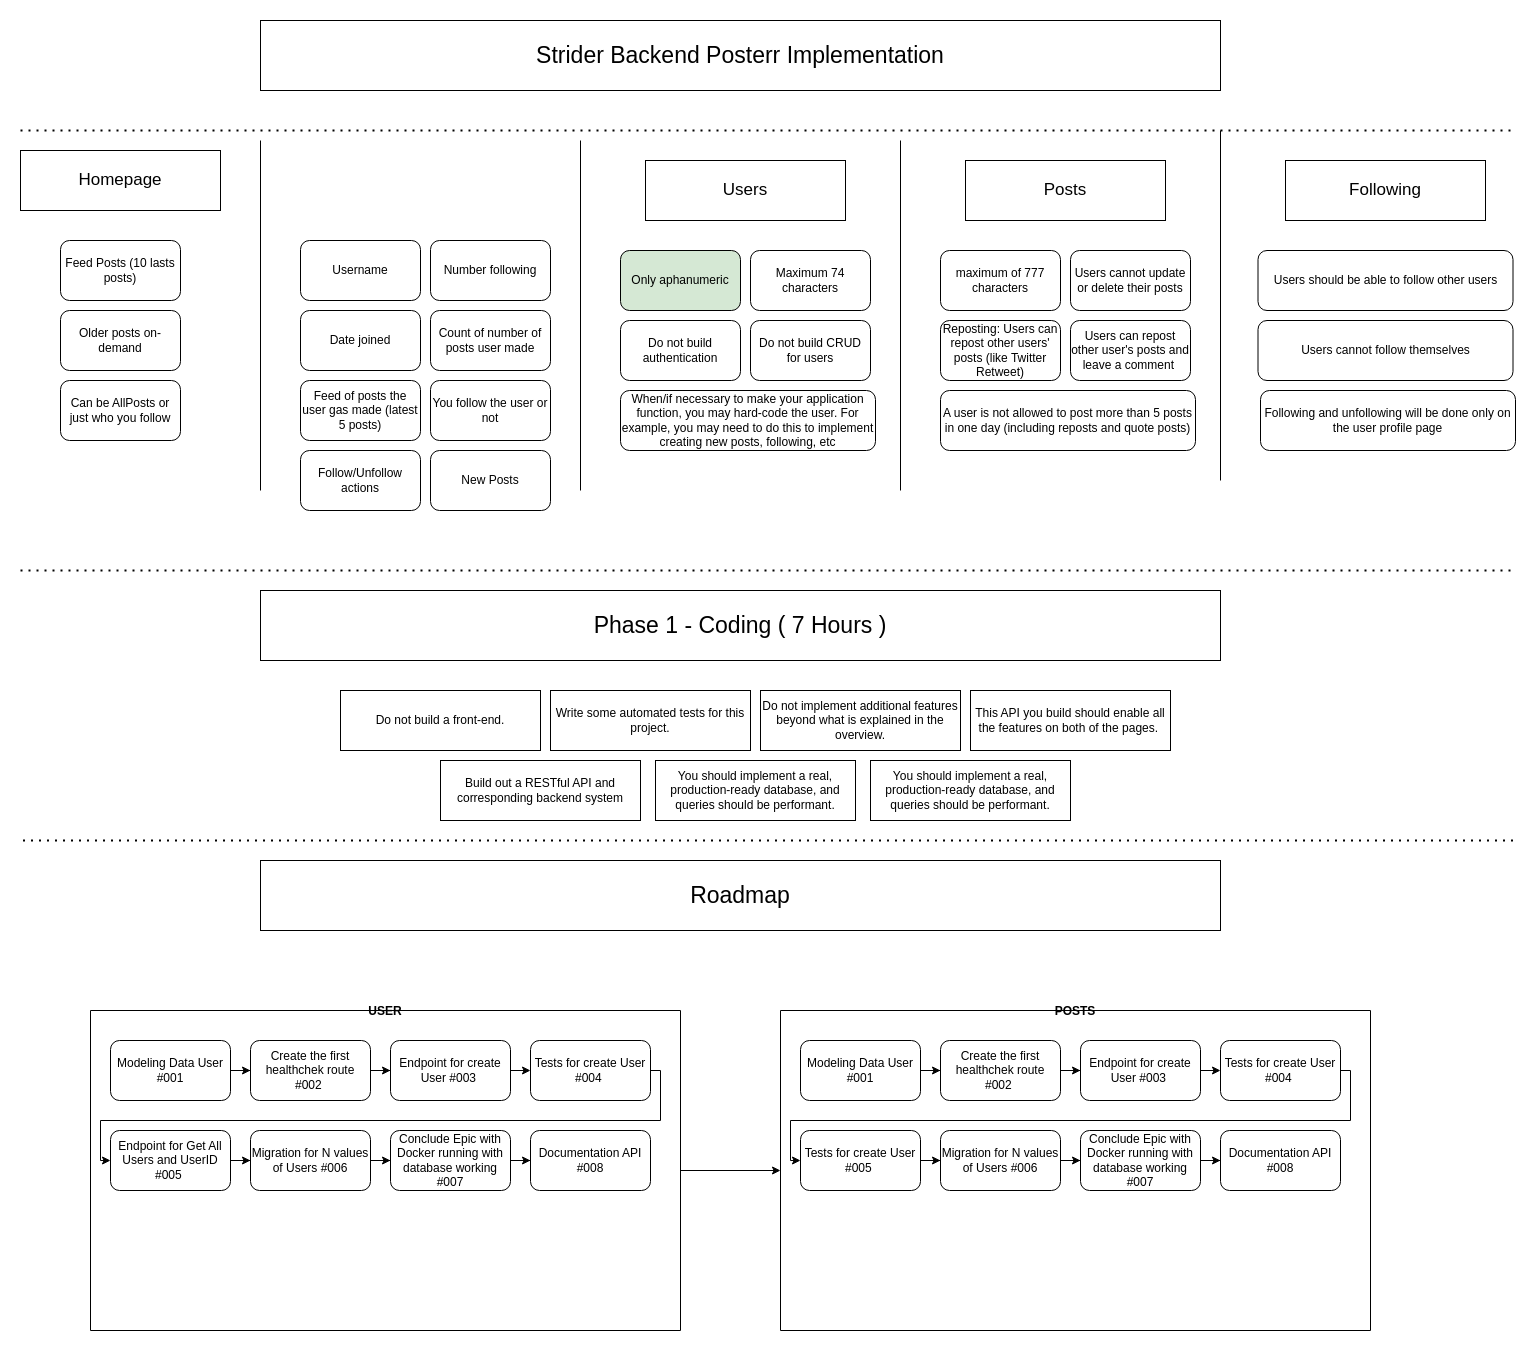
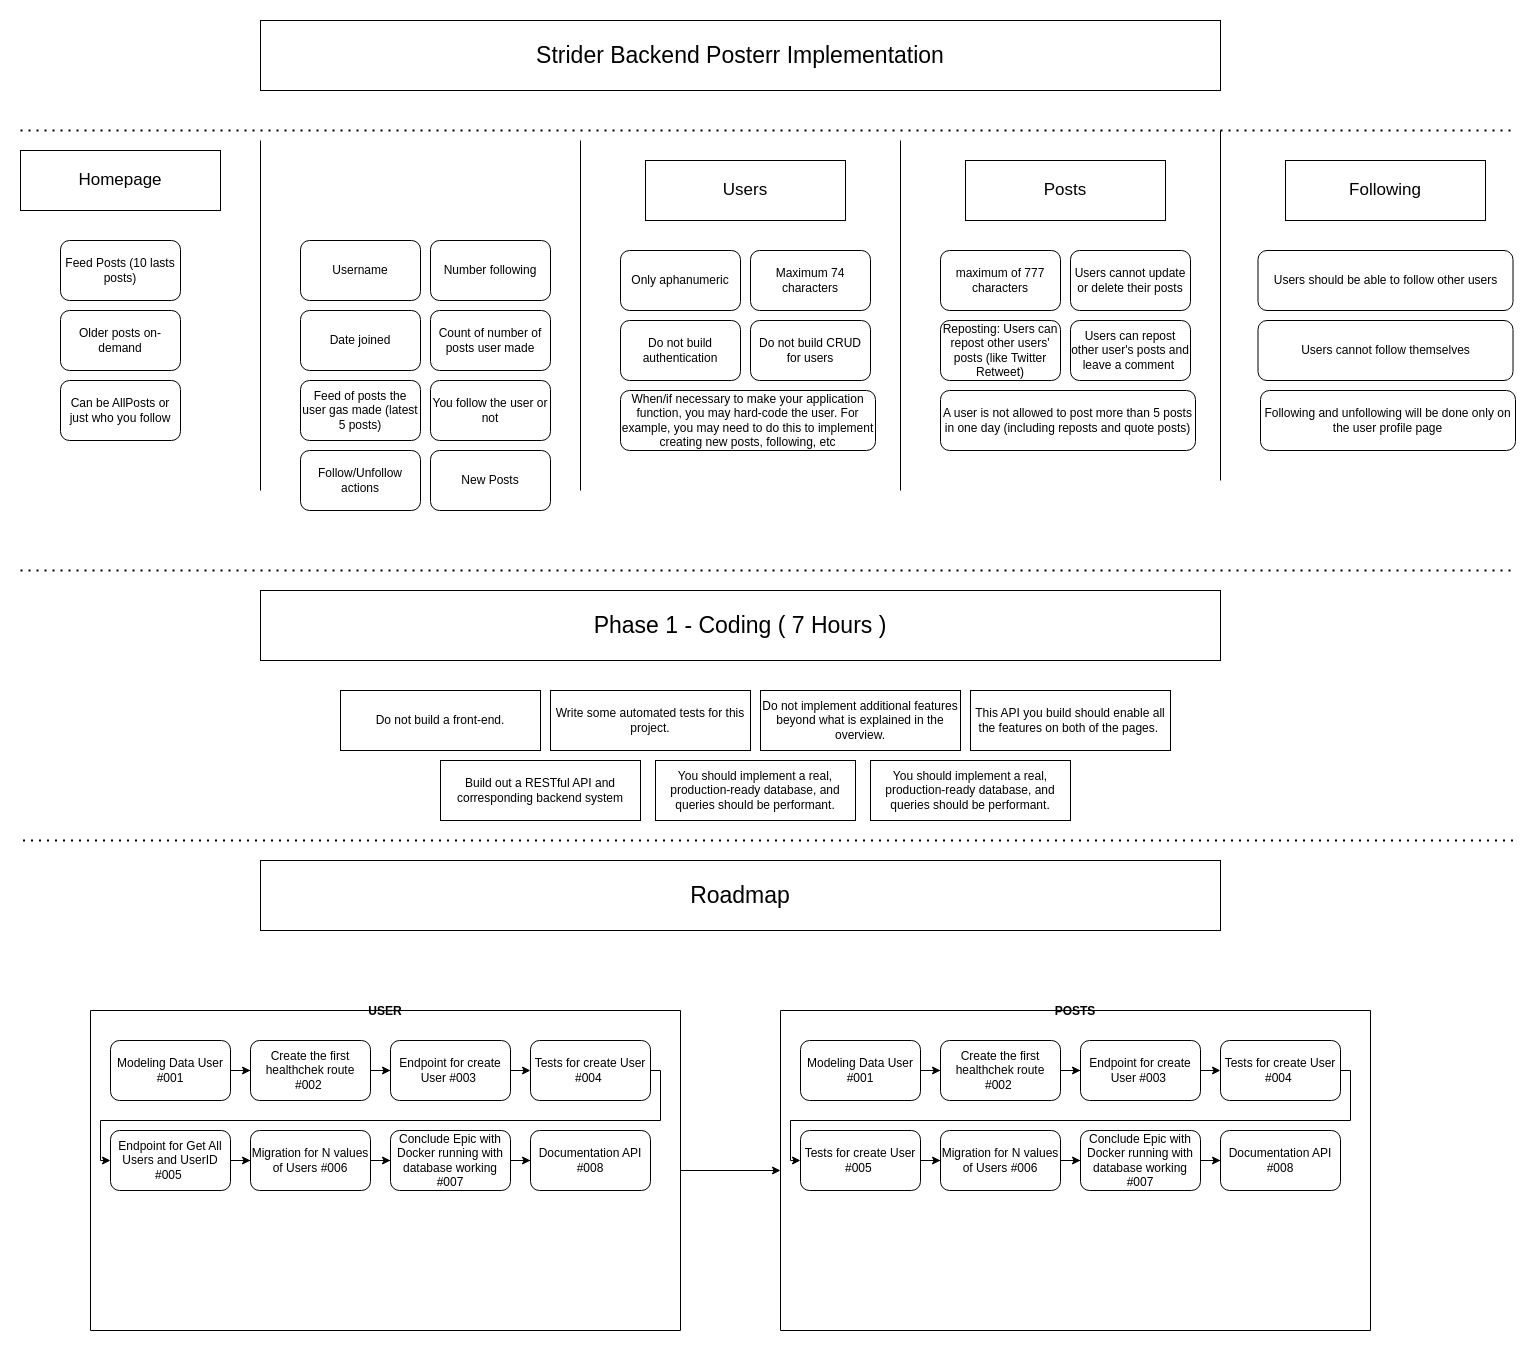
(681, 281) -> (681, 281)
